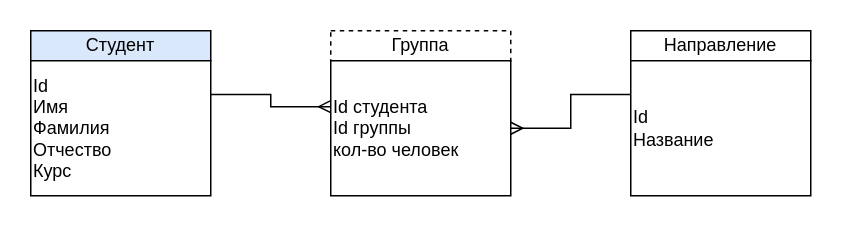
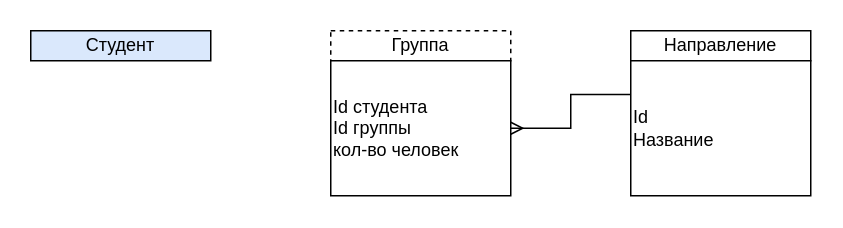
(271, 101) -> none
(121, 128) -> none
